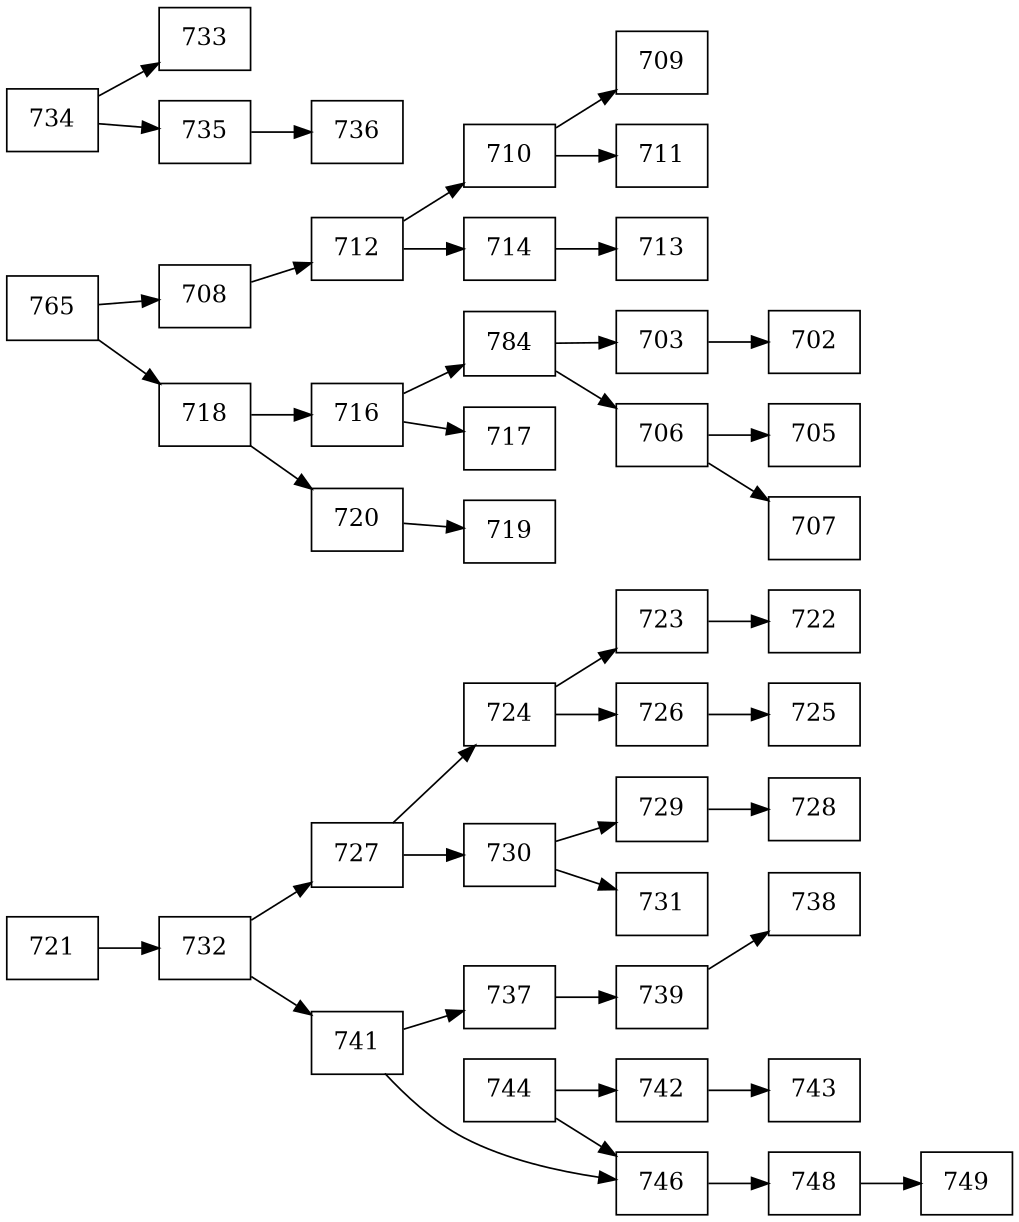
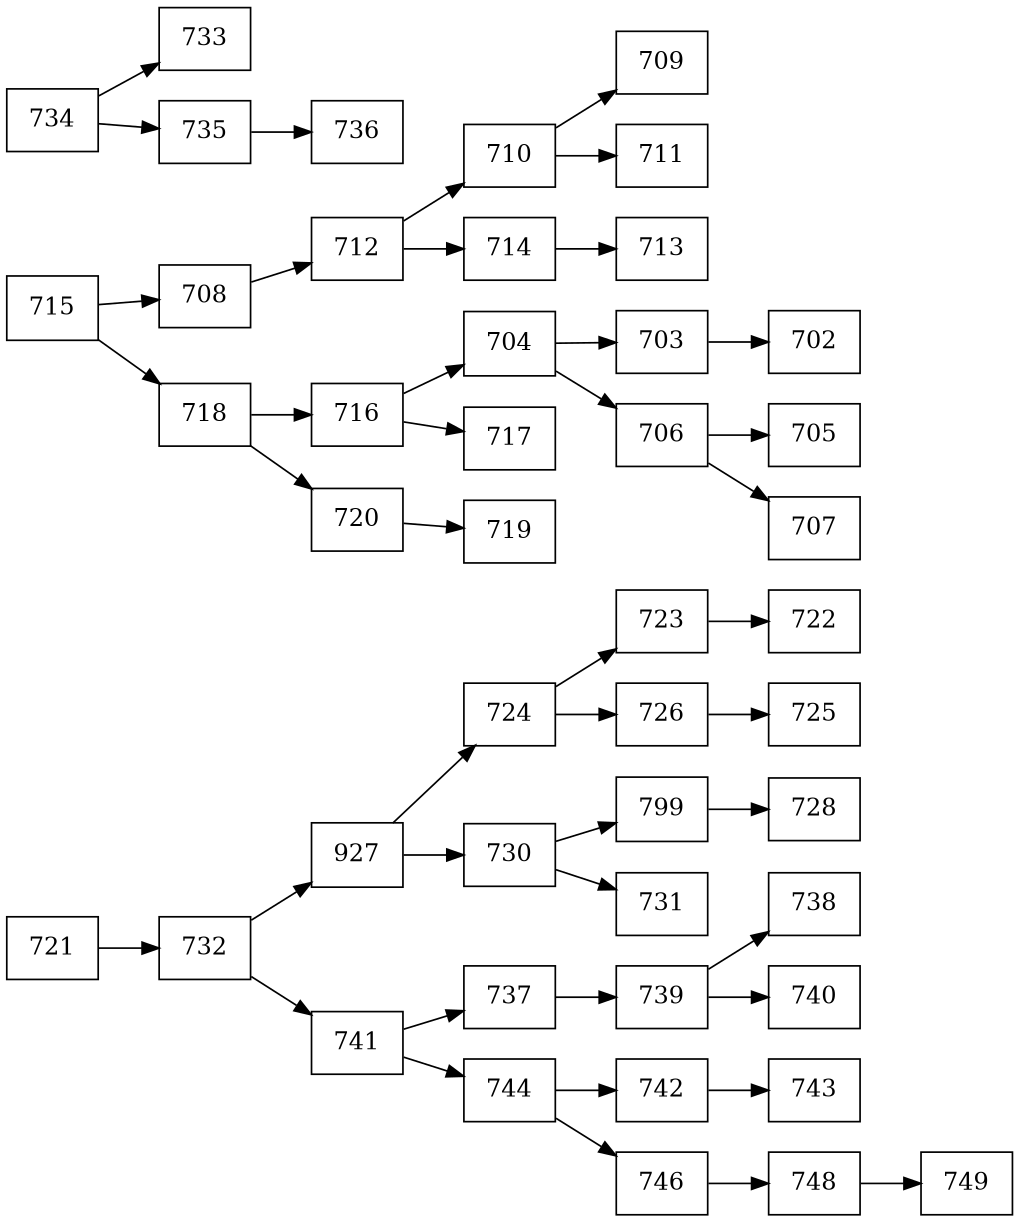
(52, 308) -> (52, 308)
(510, 344) -> (510, 344)
(662, 809) -> (662, 809)
(357, 855) -> (357, 855)
none -> (814, 997)
(482, 1146) -> (426, 1064)
